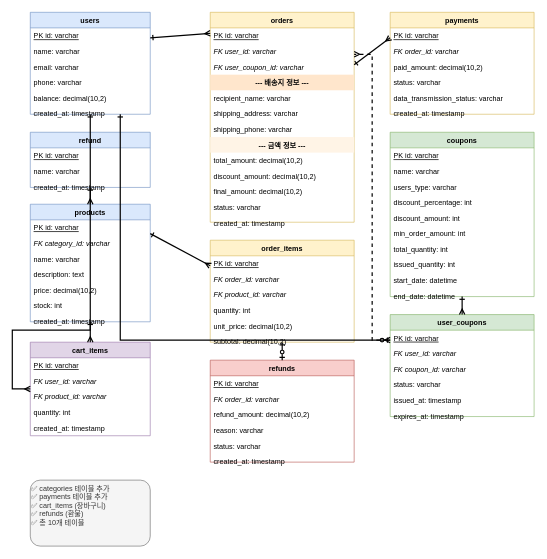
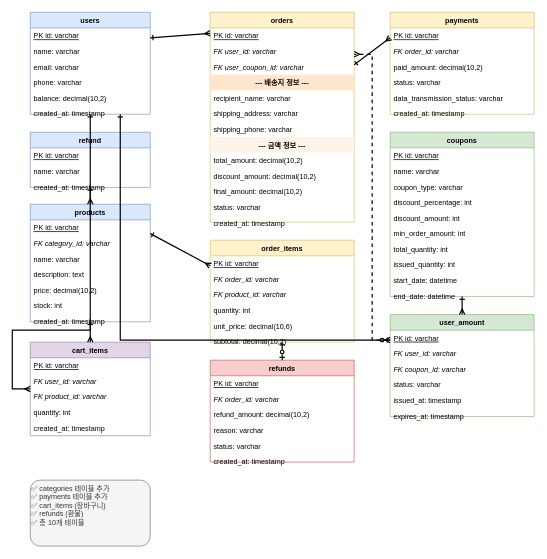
(430, 187) -> (432, 187)
(462, 323) -> (462, 323)
(257, 326) -> (257, 326)
